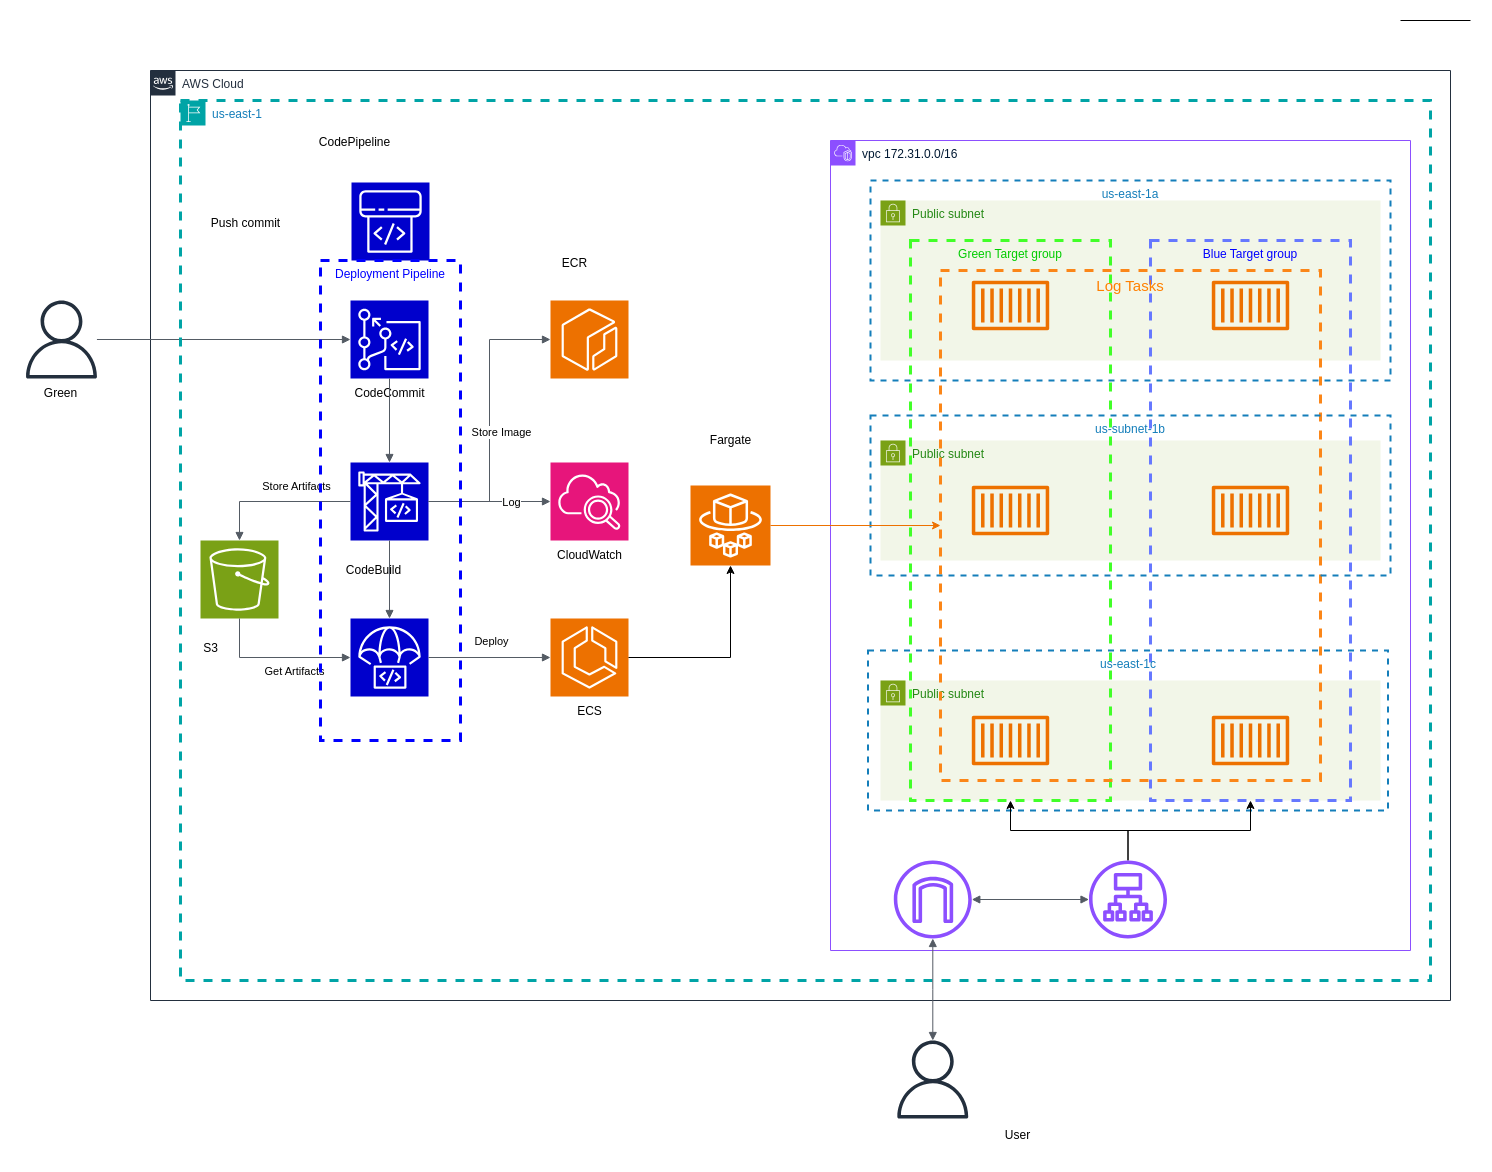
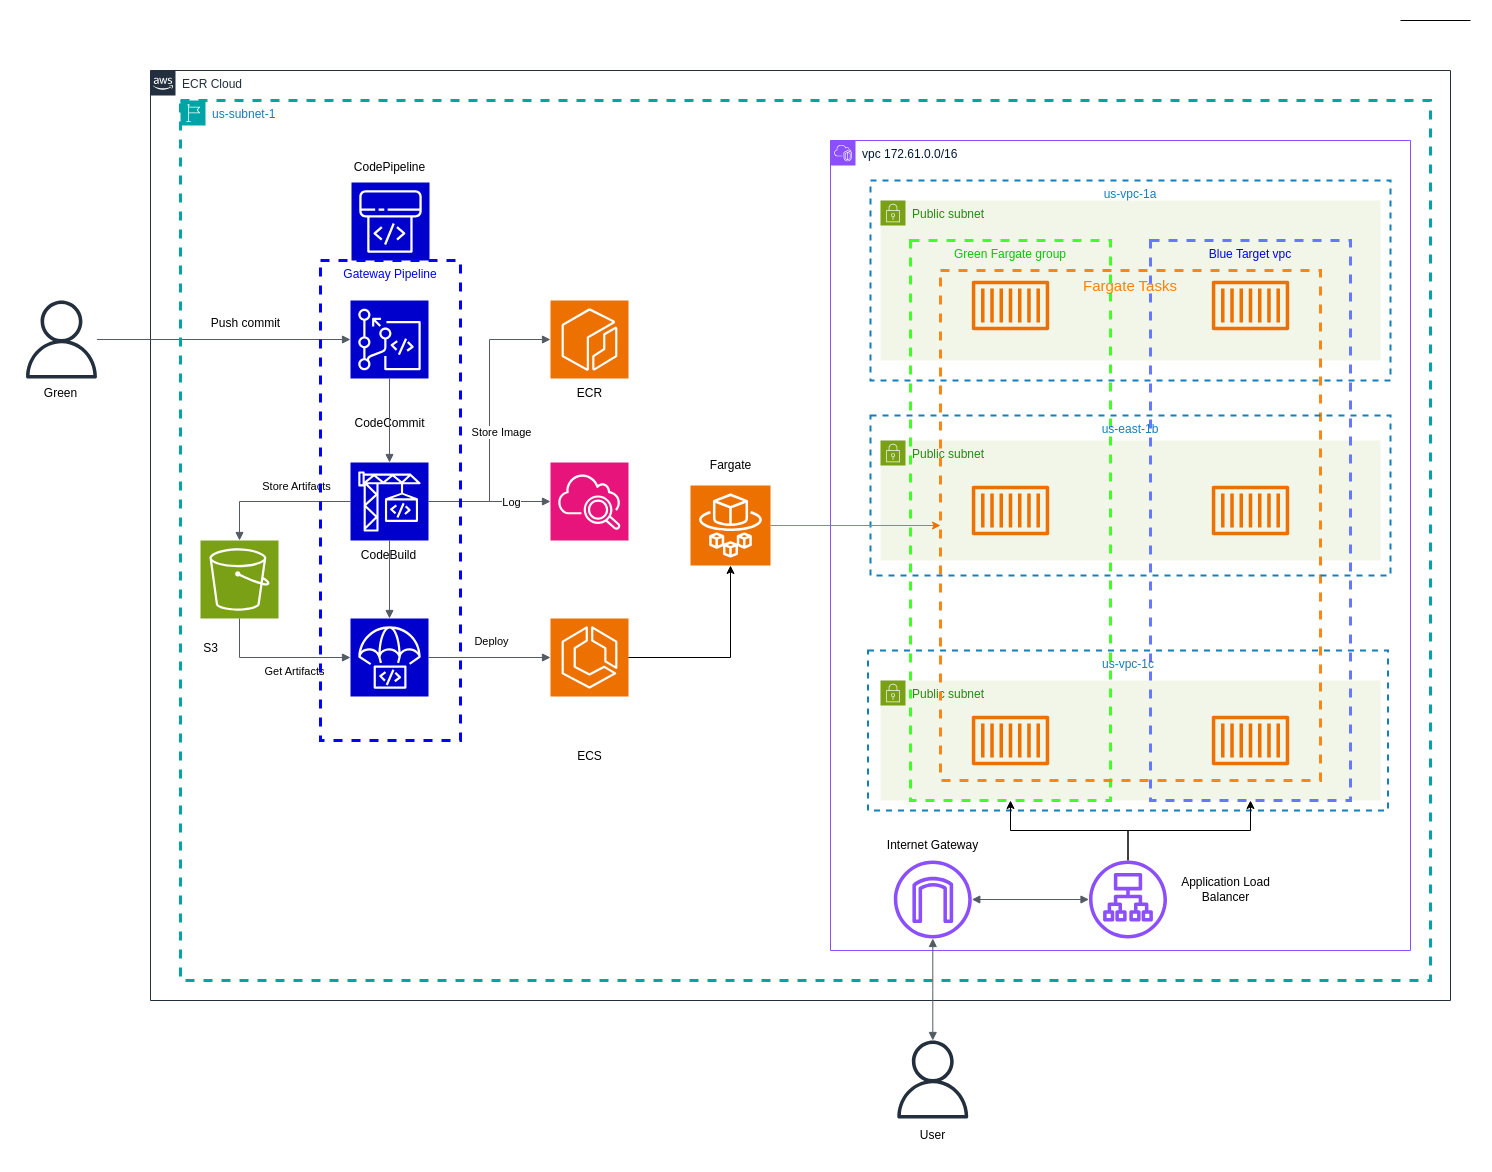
(210, 85) -> (210, 85)
(243, 115) -> (249, 115)
(355, 143) -> (390, 168)
(915, 155) -> (915, 155)
(1131, 195) -> (1131, 195)
(246, 224) -> (246, 324)
(1011, 255) -> (1011, 255)
(1251, 255) -> (1251, 255)
(575, 264) -> (590, 394)
(391, 275) -> (391, 275)
(1131, 285) -> (1131, 285)
(390, 394) -> (390, 424)
(1131, 430) -> (1131, 430)
(731, 441) -> (731, 466)
(590, 556) -> none
(374, 571) -> (389, 556)
(1129, 665) -> (1129, 665)
(590, 712) -> (590, 757)
none -> (933, 846)
none -> (1226, 890)
(1018, 1136) -> (933, 1136)
